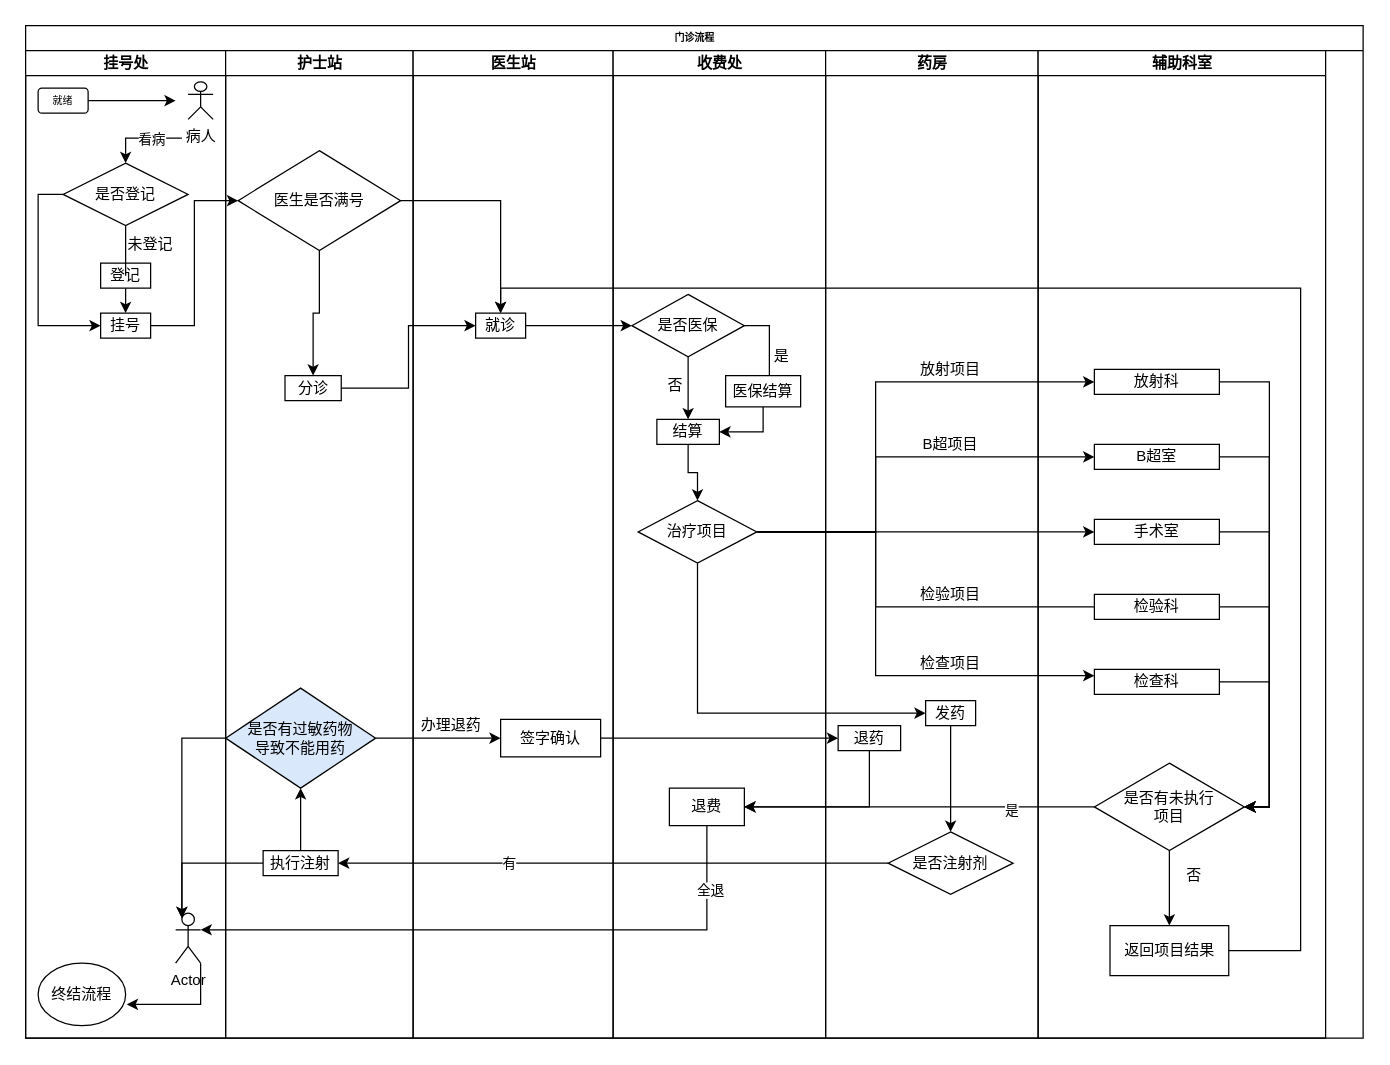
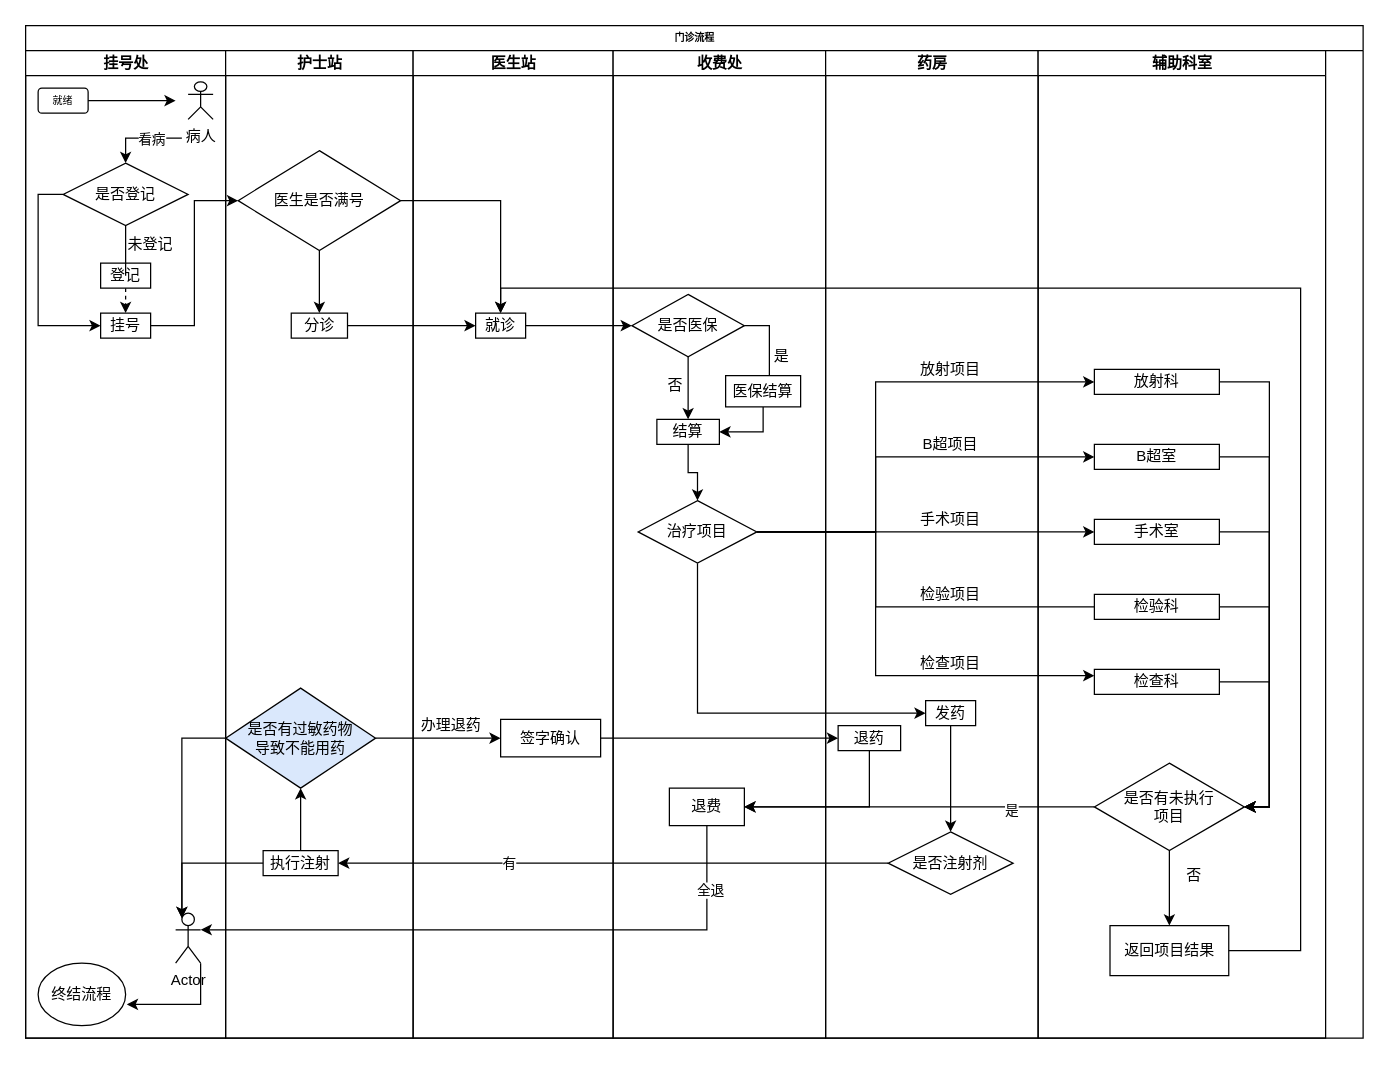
(126, 297) -> (126, 297)
(313, 388) -> (319, 326)
none -> (951, 519)
